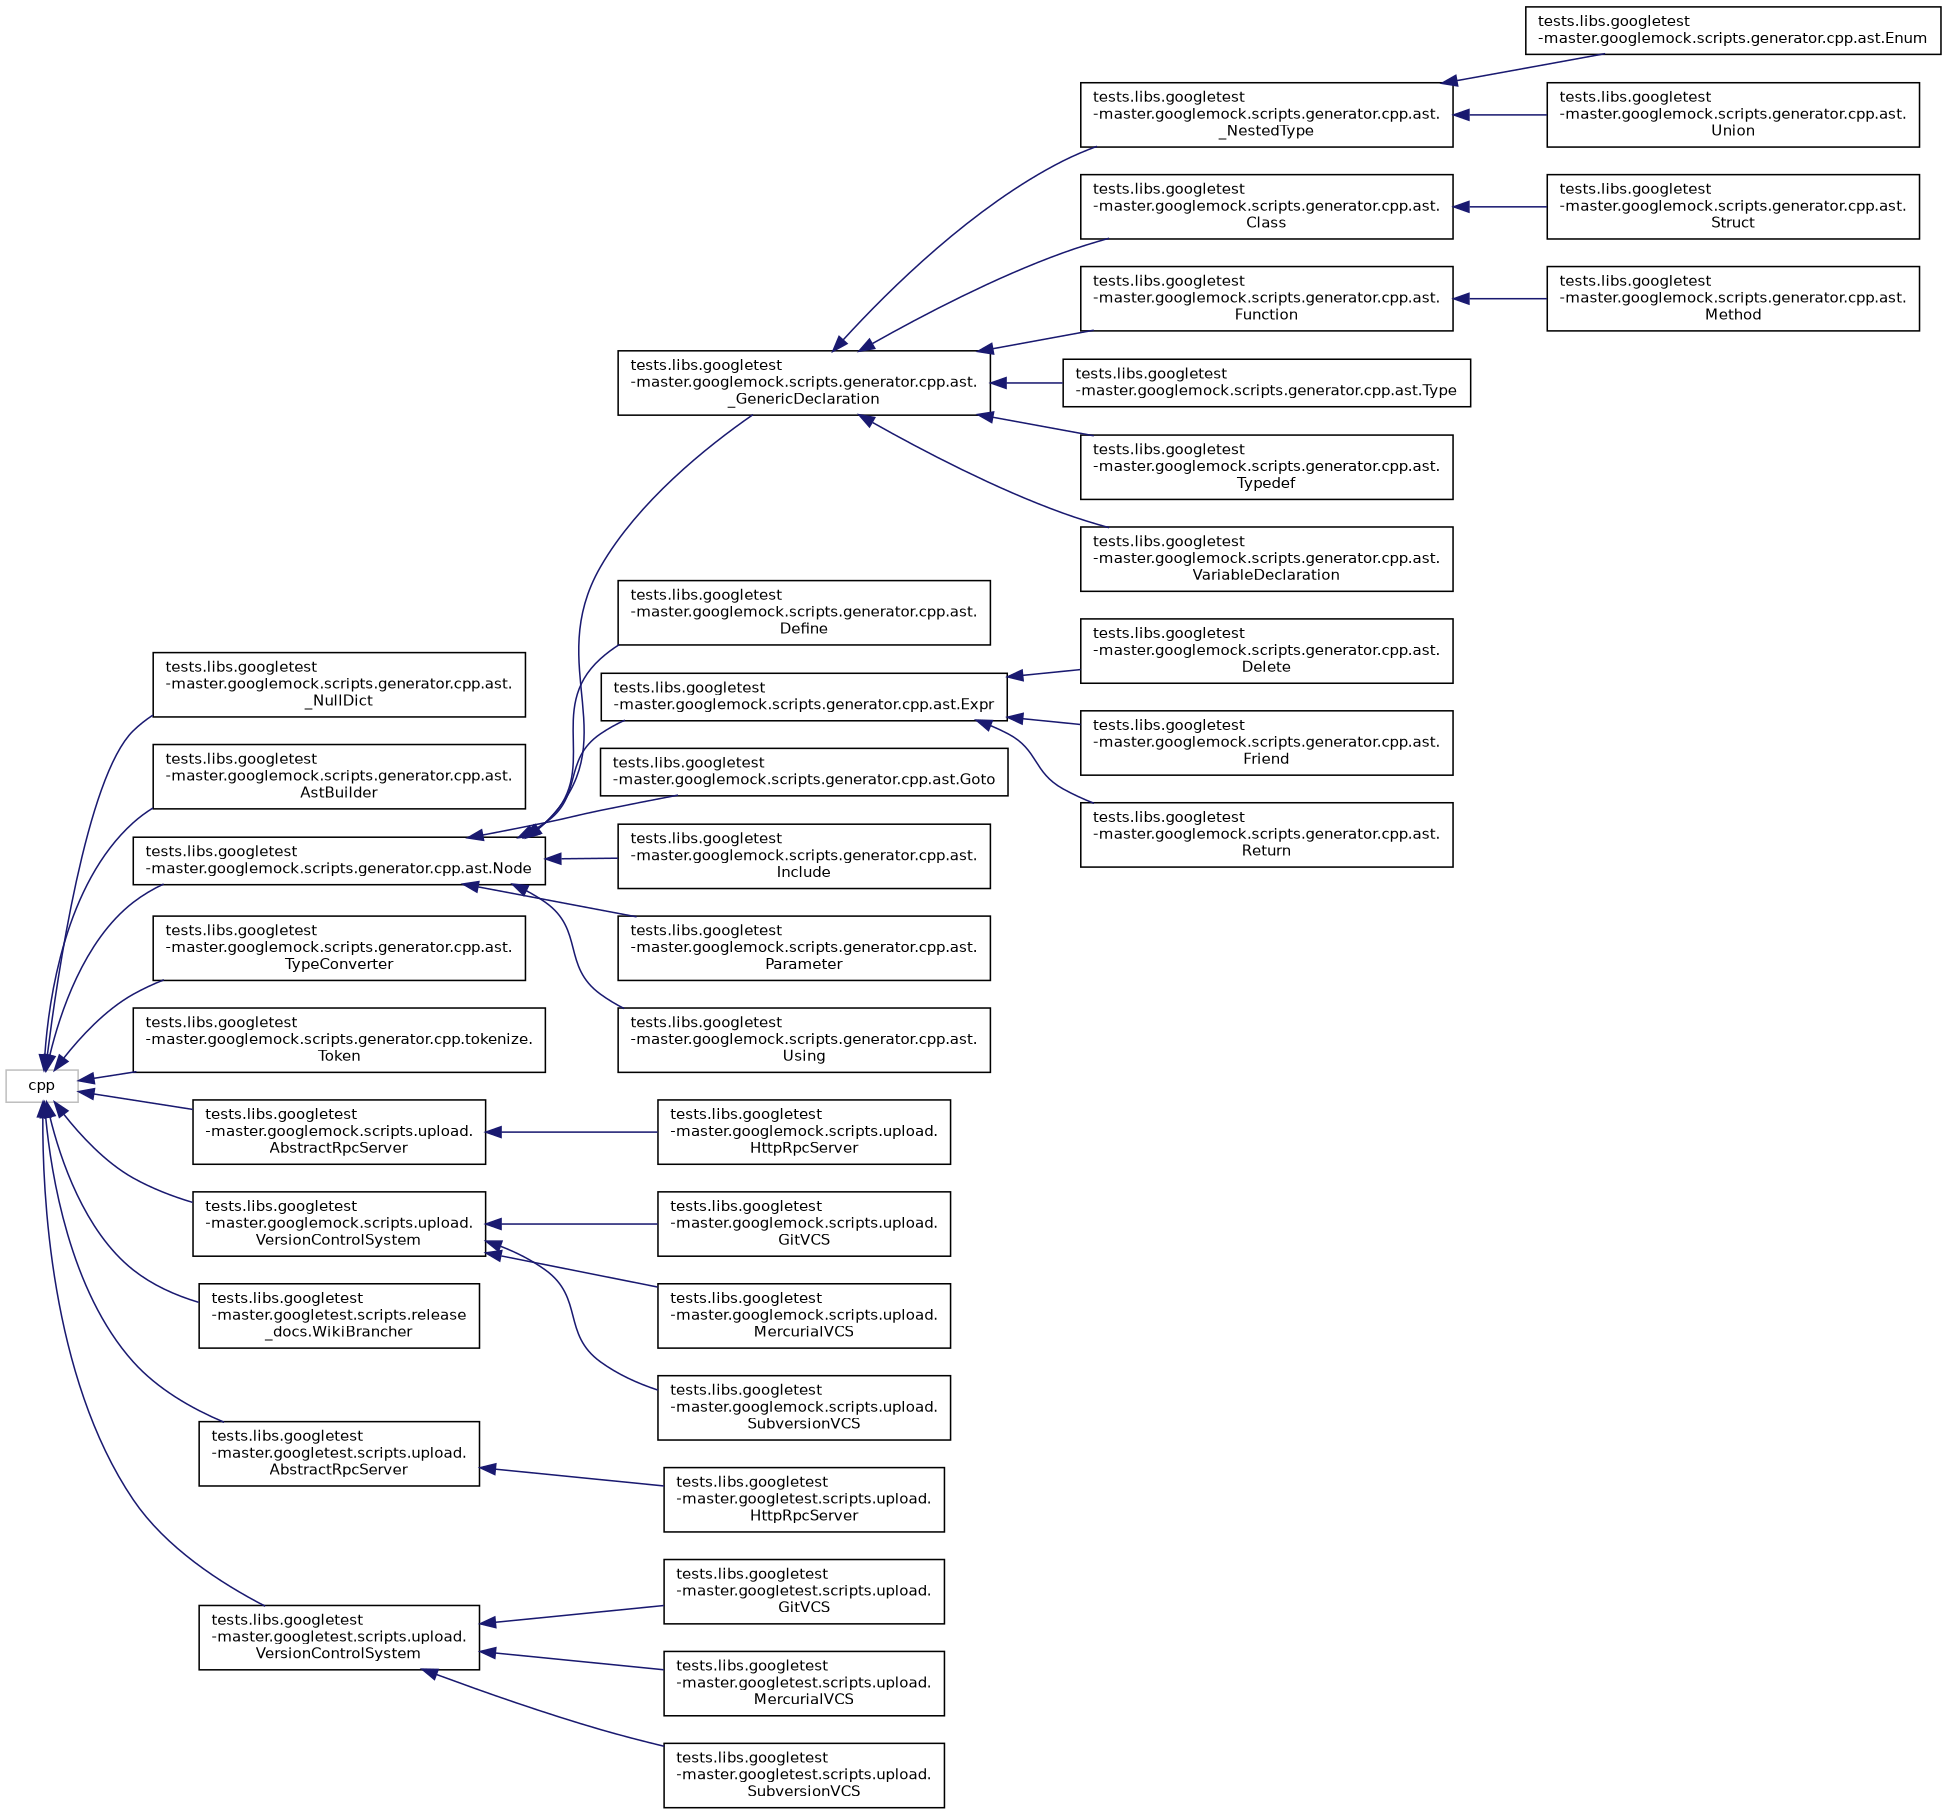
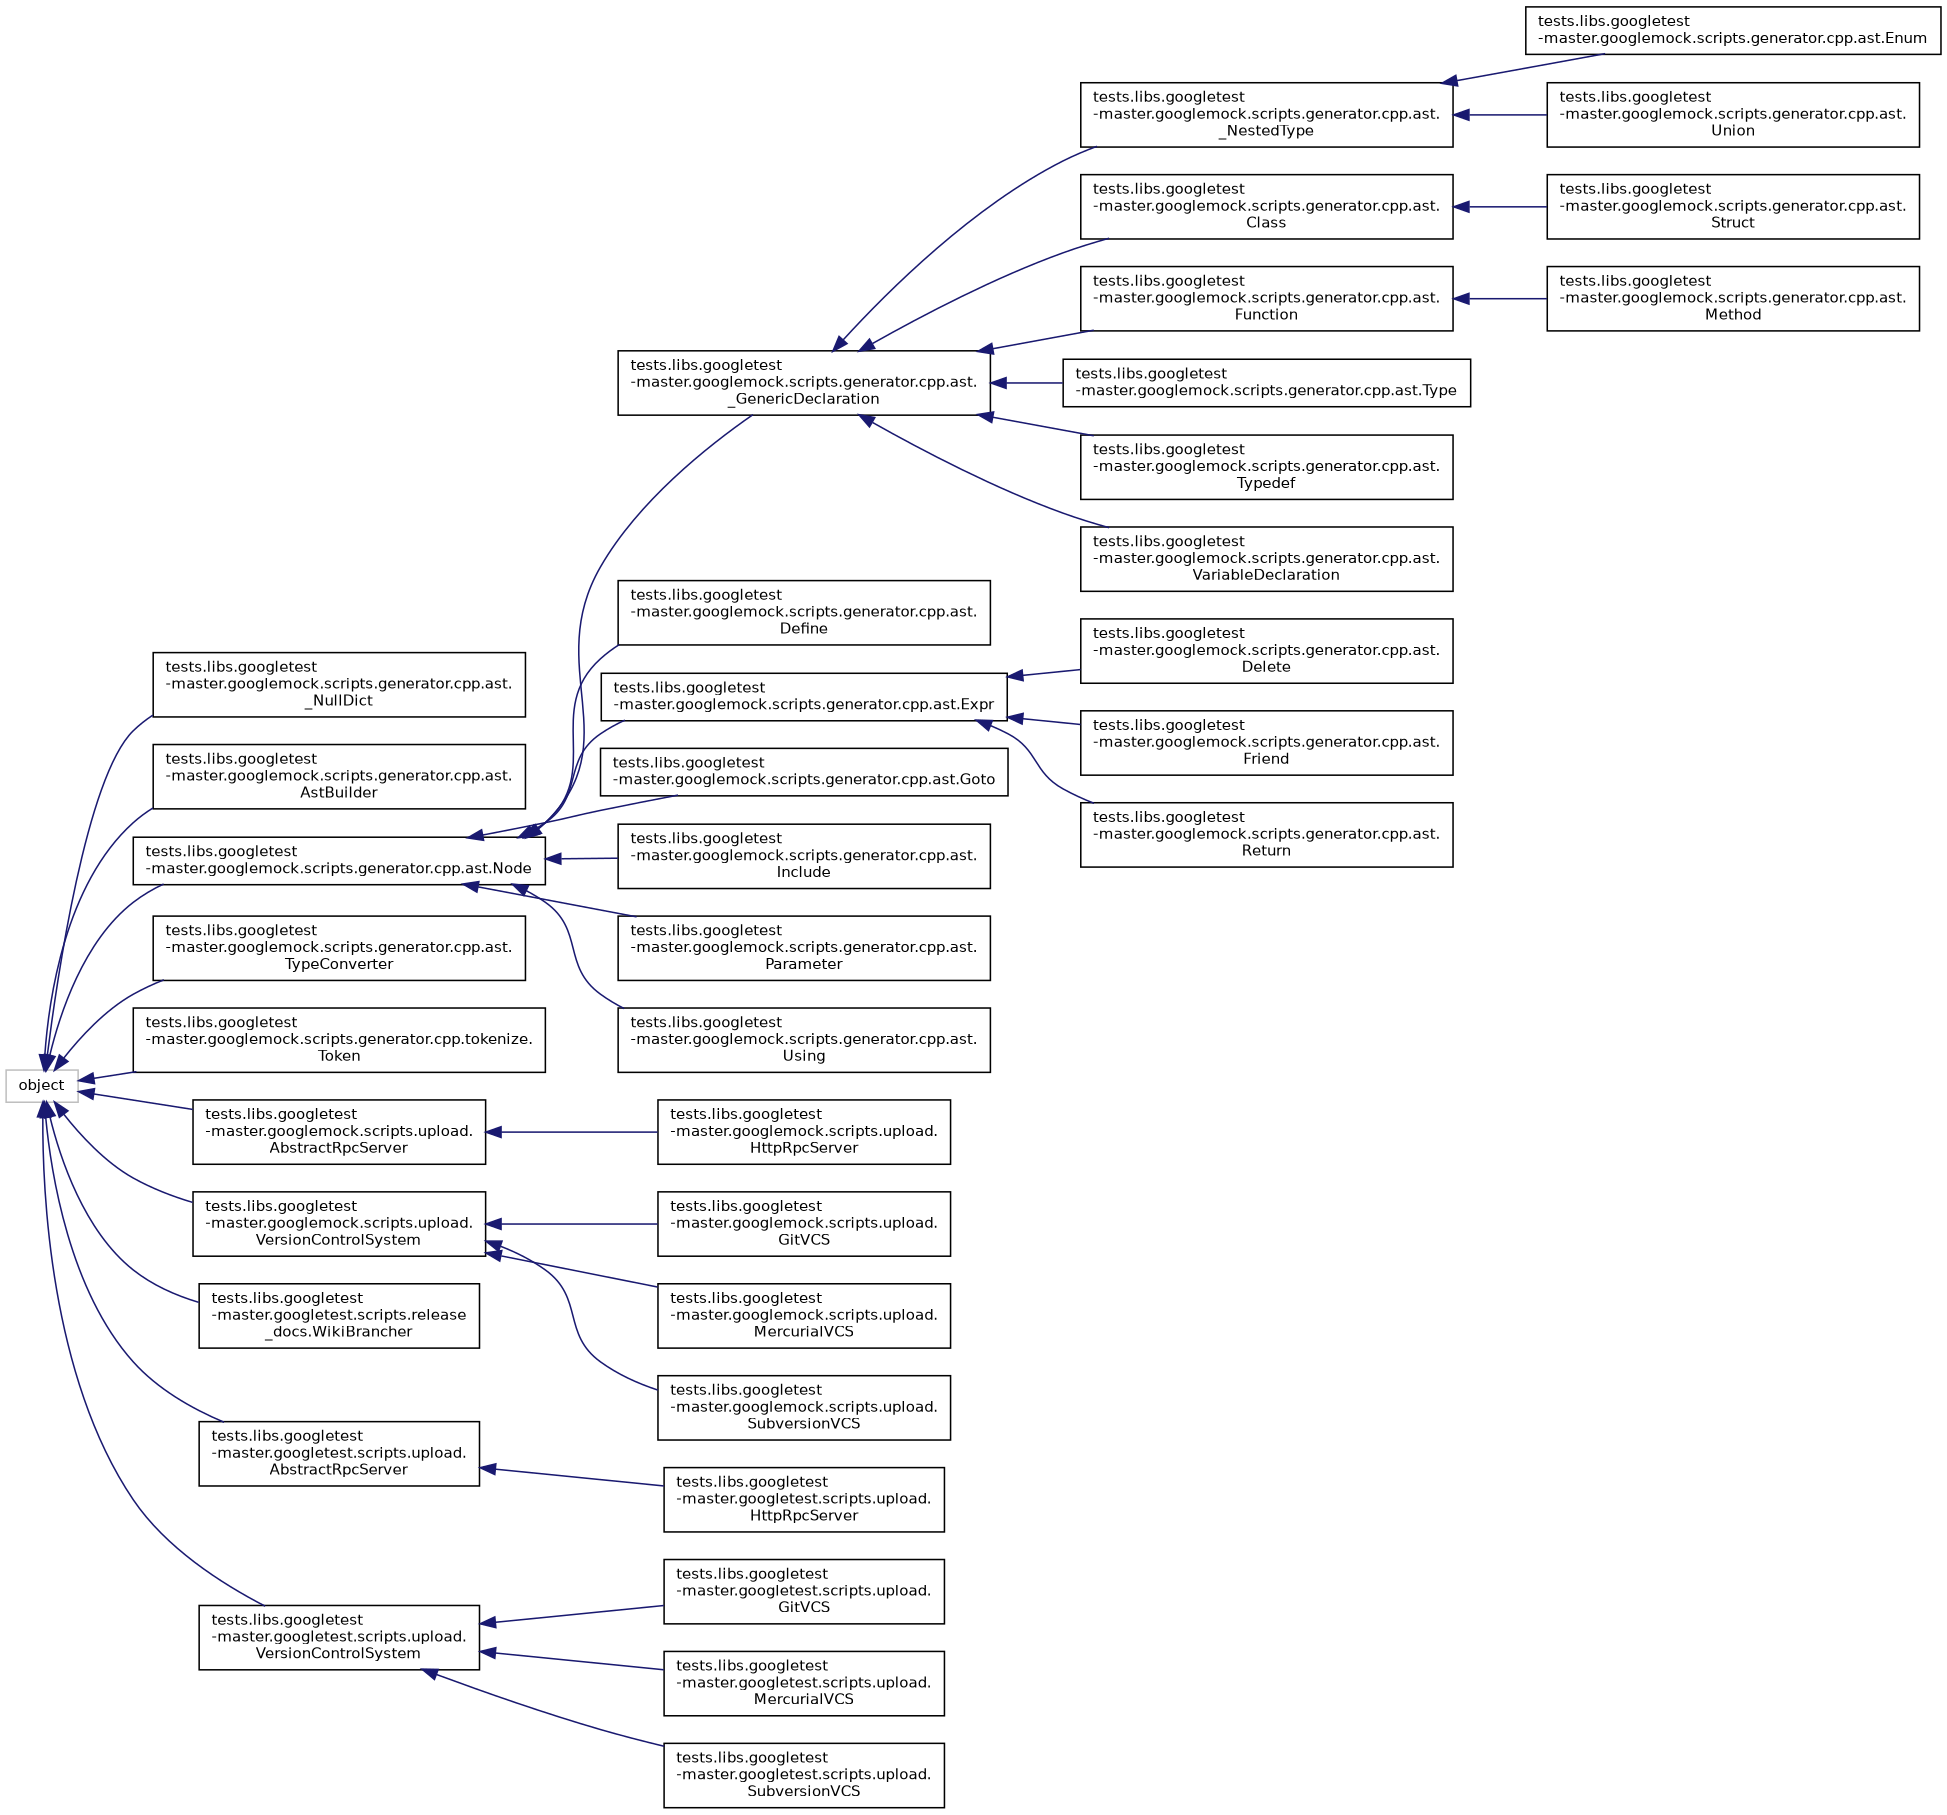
(42, 1086) -> (42, 1086)
